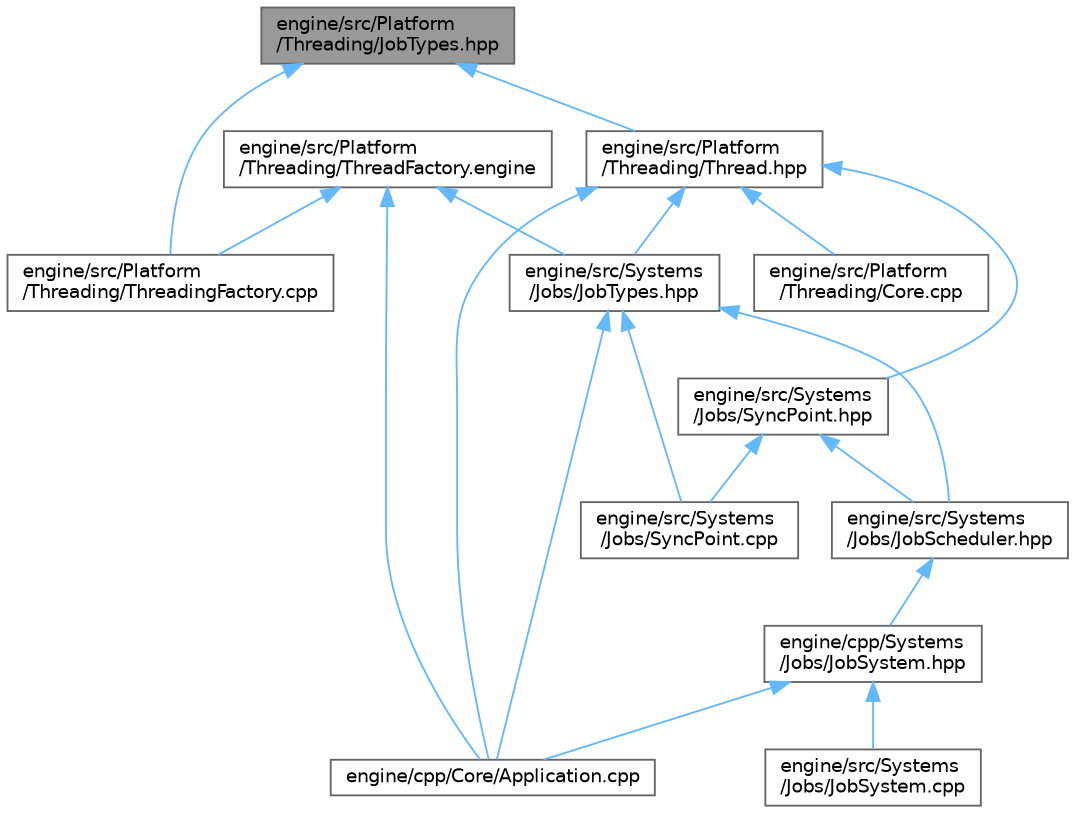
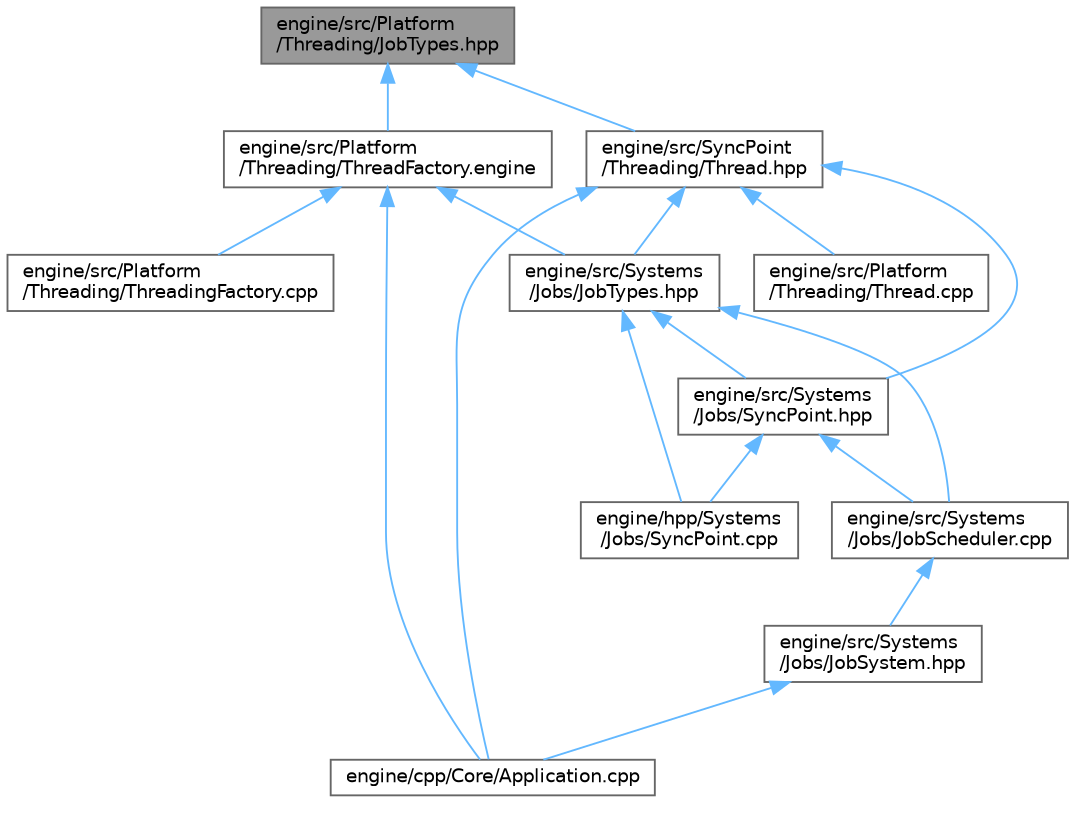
(198, 144) -> (388, 107)
(704, 159) -> (704, 159)
(871, 283) -> (871, 283)
(689, 530) -> (689, 530)
(950, 530) -> (950, 530)
(550, 544) -> (707, 350)
(873, 654) -> (873, 654)
(873, 778) -> none
